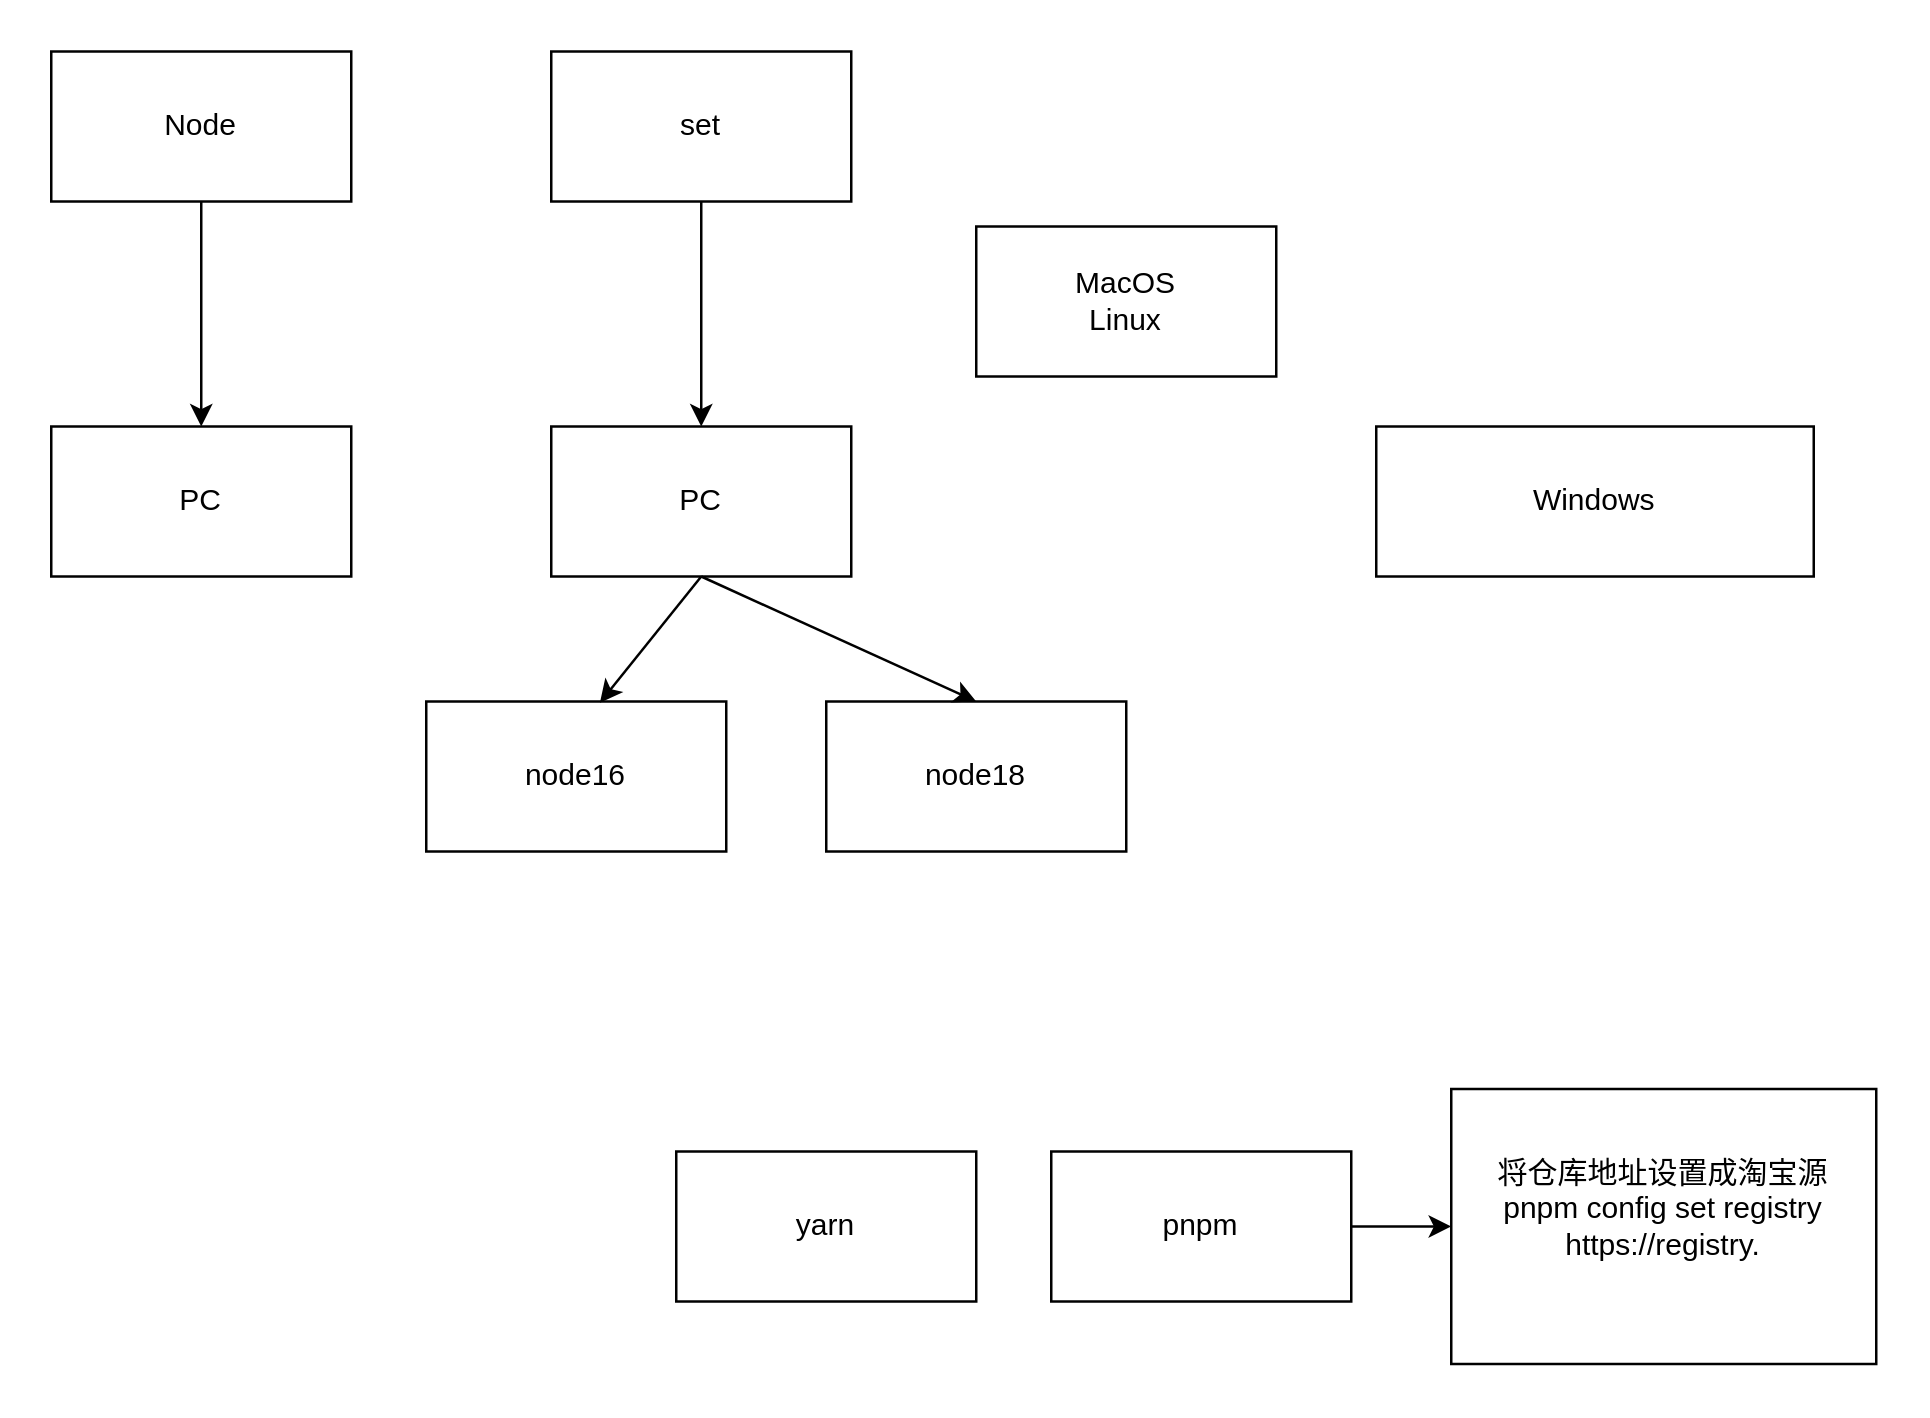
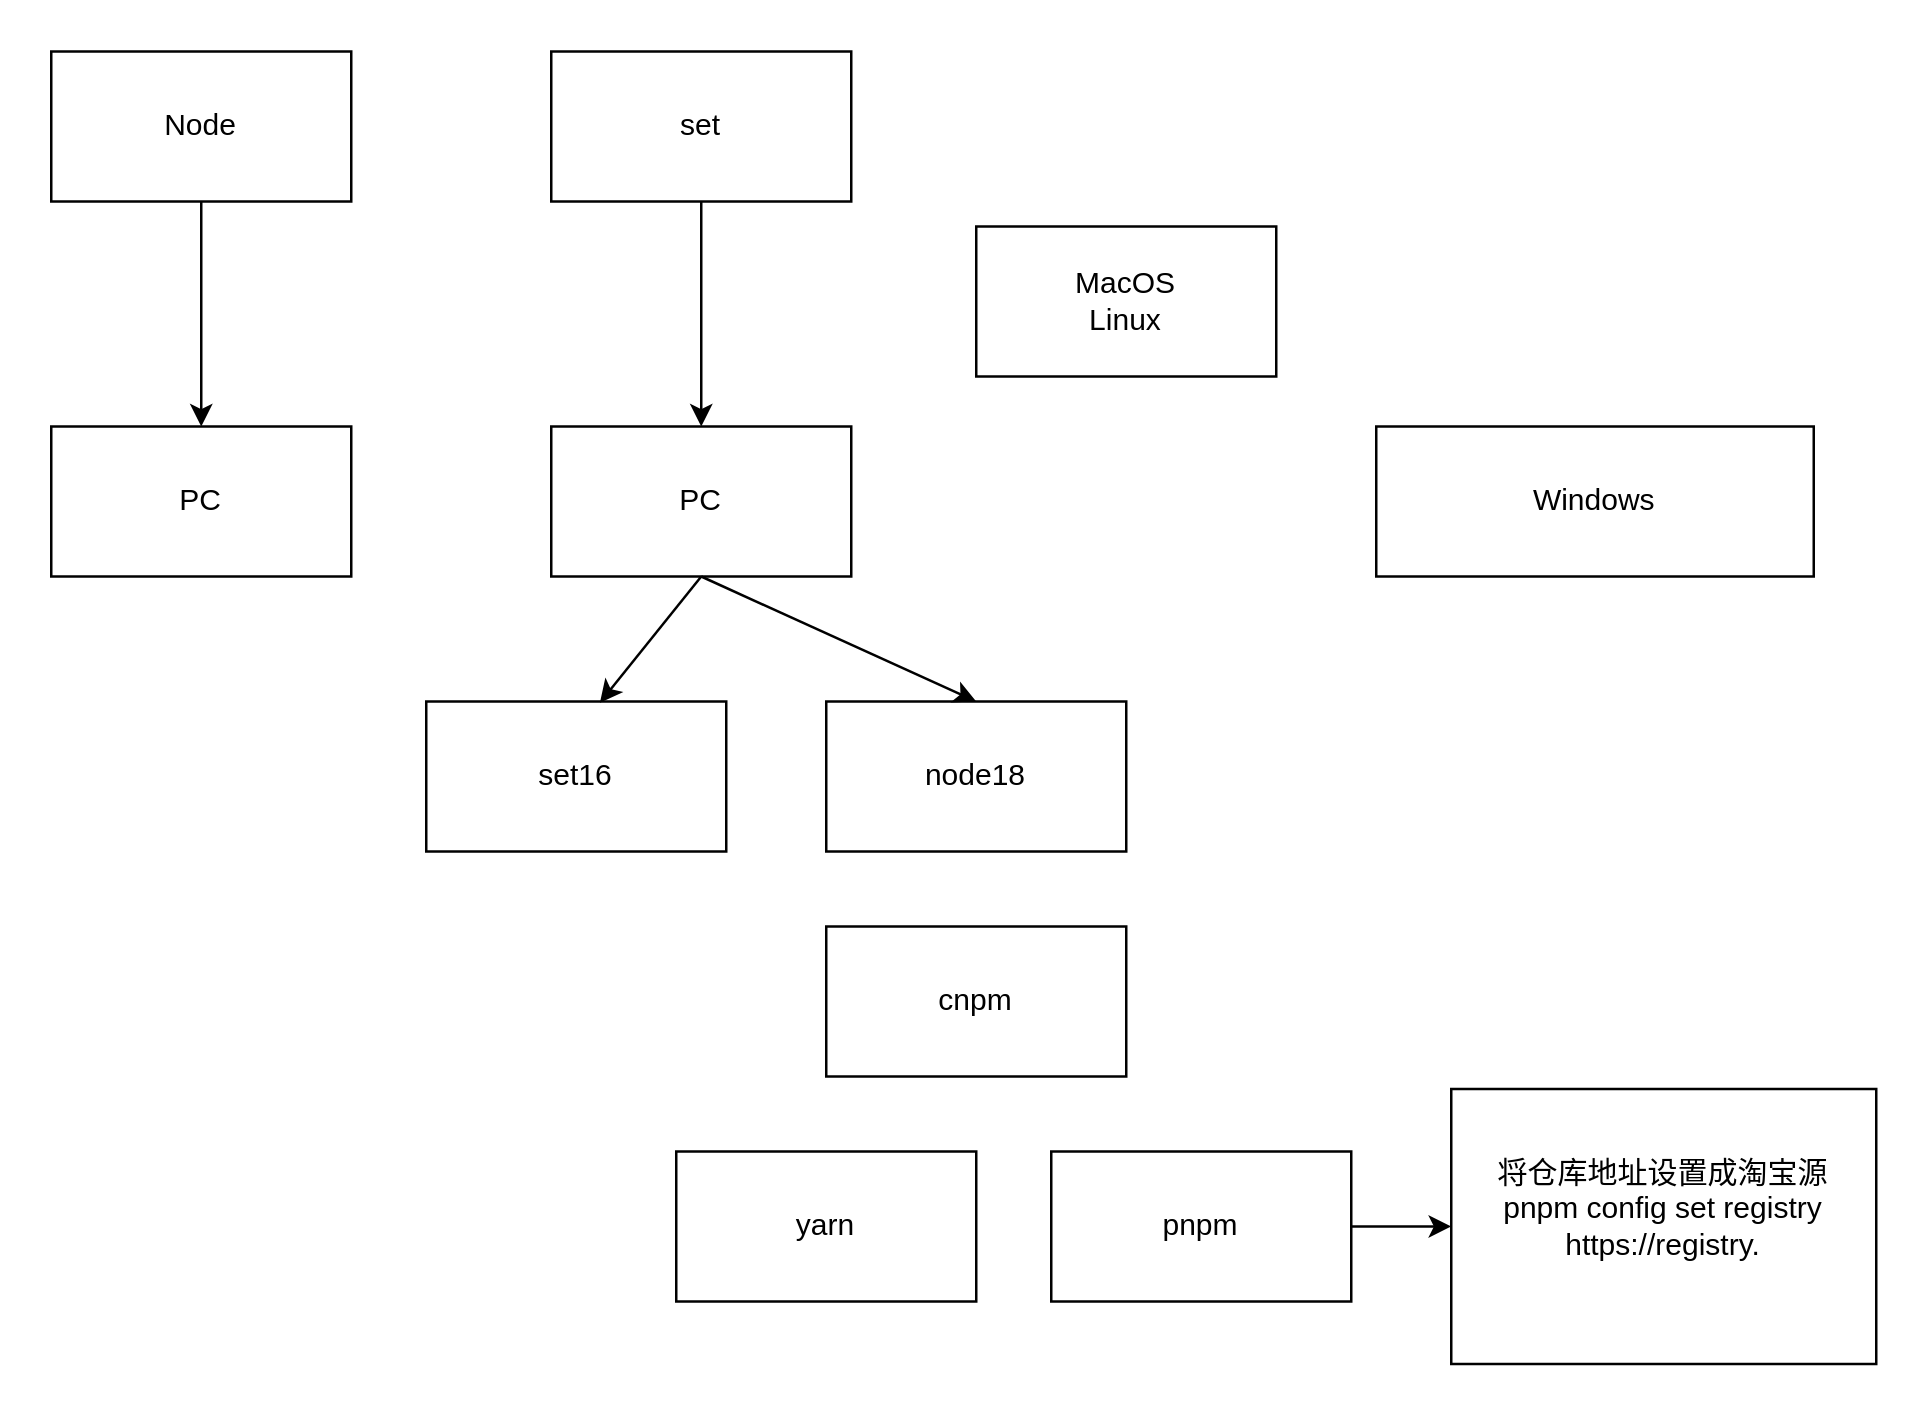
(576, 776) -> (576, 776)
none -> (976, 1001)
